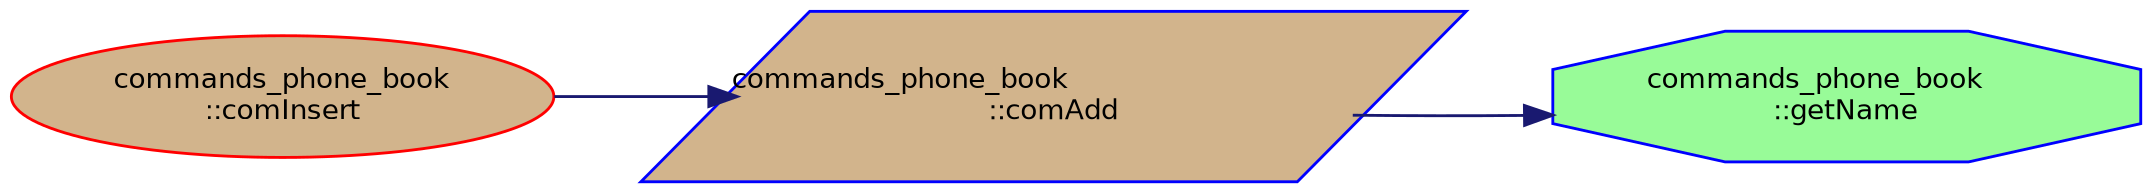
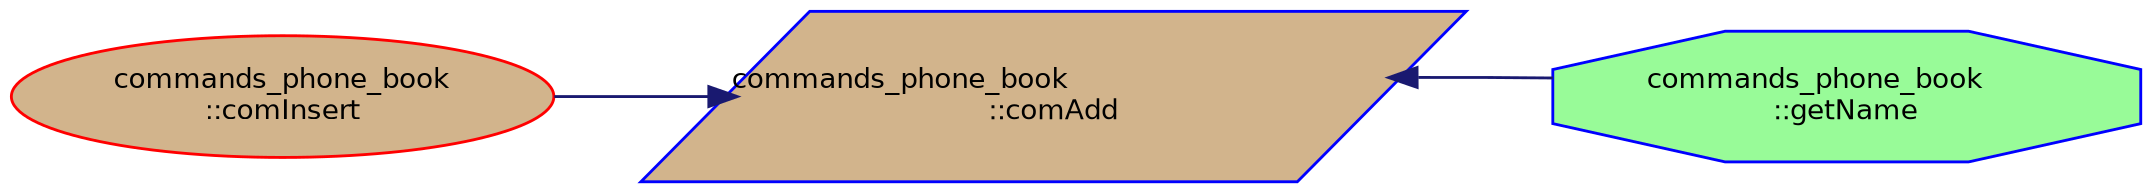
(1439, 116) -> (1486, 77)
